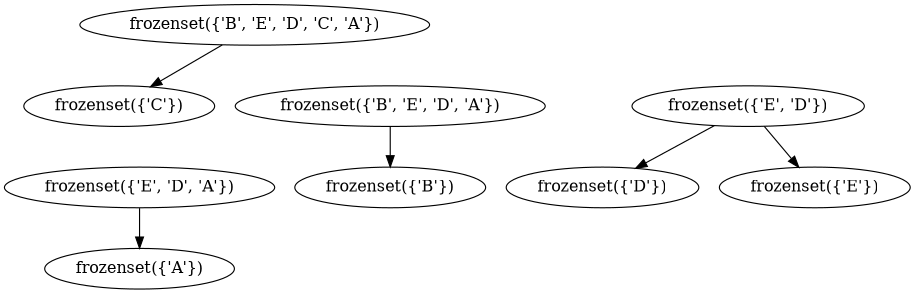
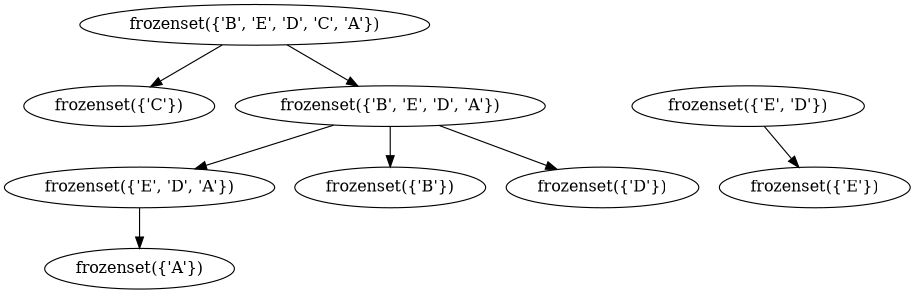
none -> (318, 63)
(680, 144) -> (493, 145)
none -> (270, 145)
